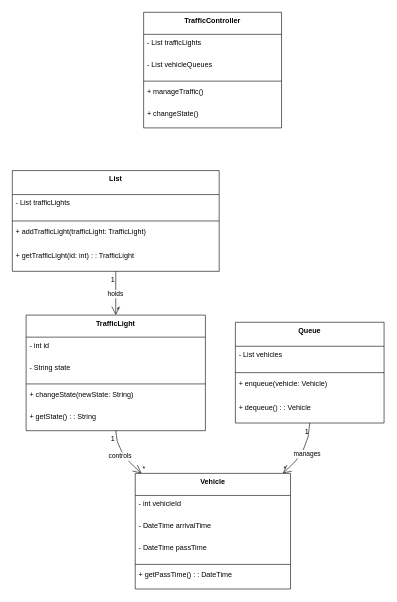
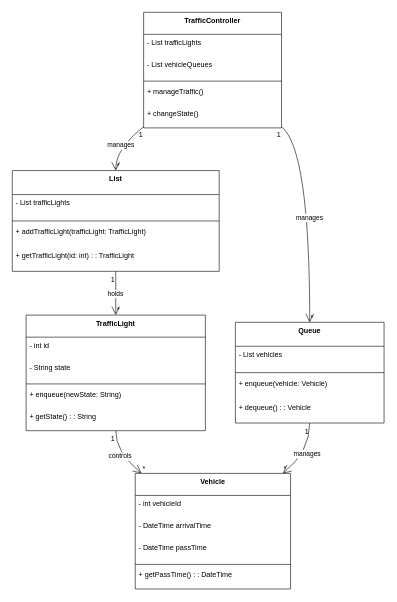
none -> (124, 146)
none -> (307, 221)
(88, 395) -> (80, 395)
